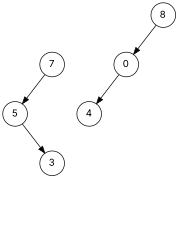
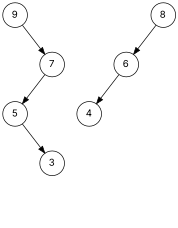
none -> (15, 15)
(126, 64) -> (126, 64)
